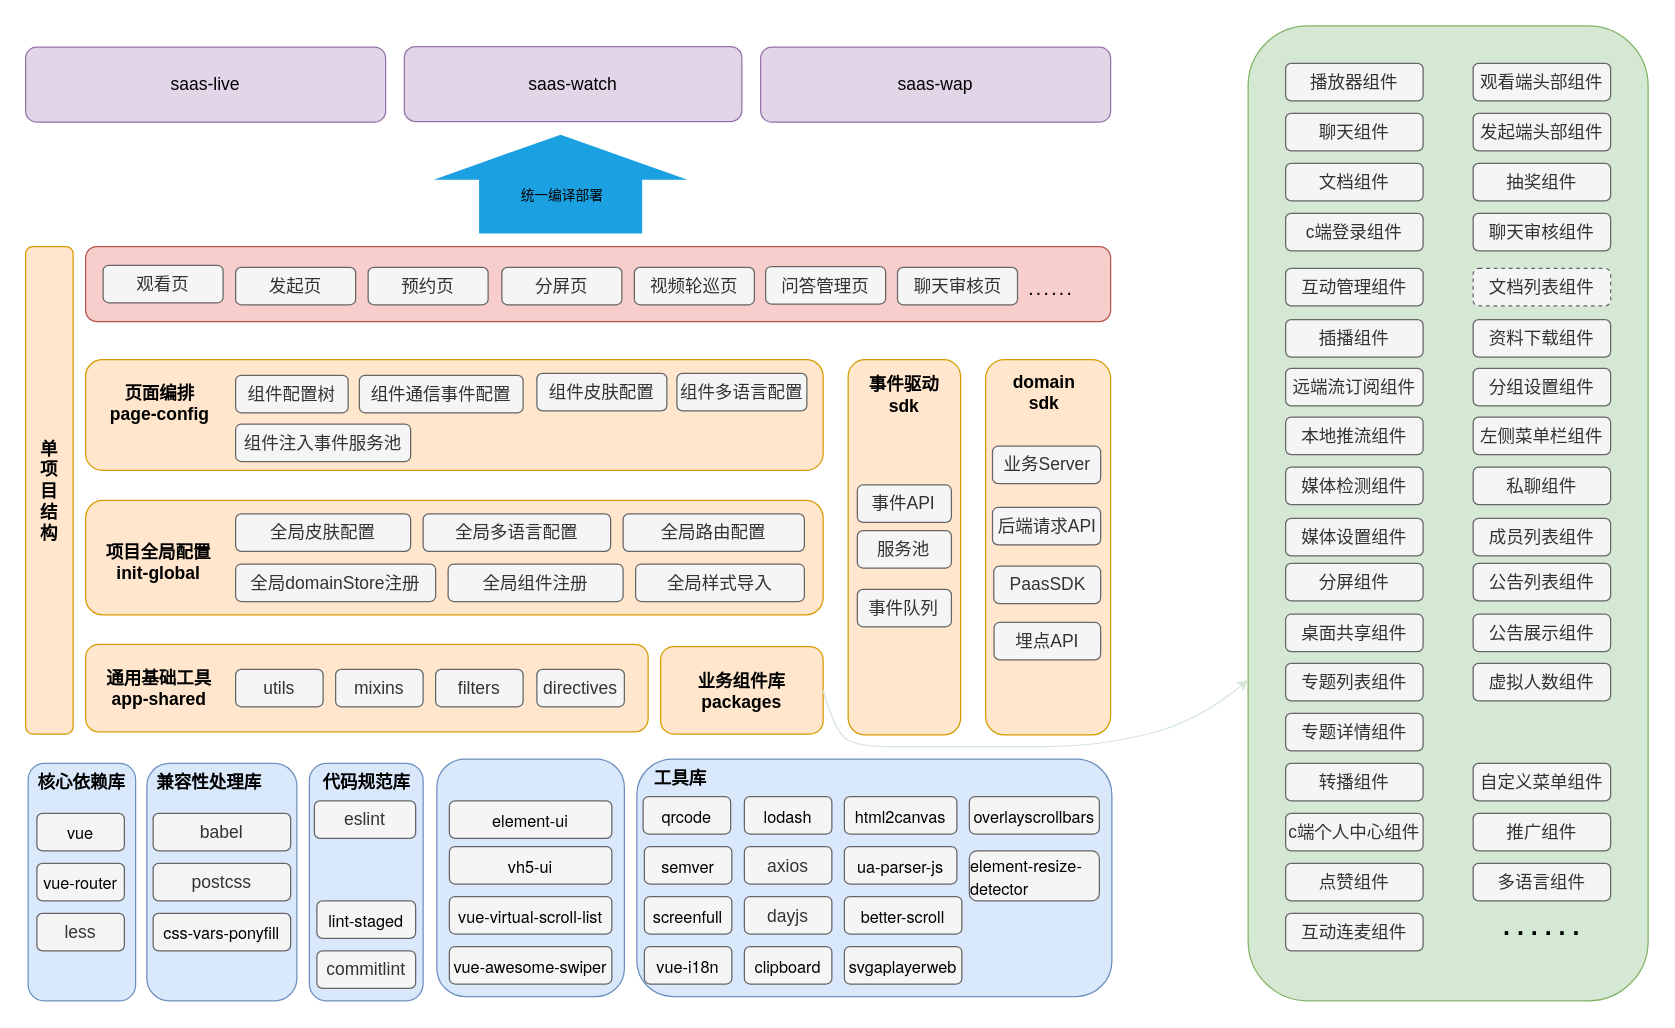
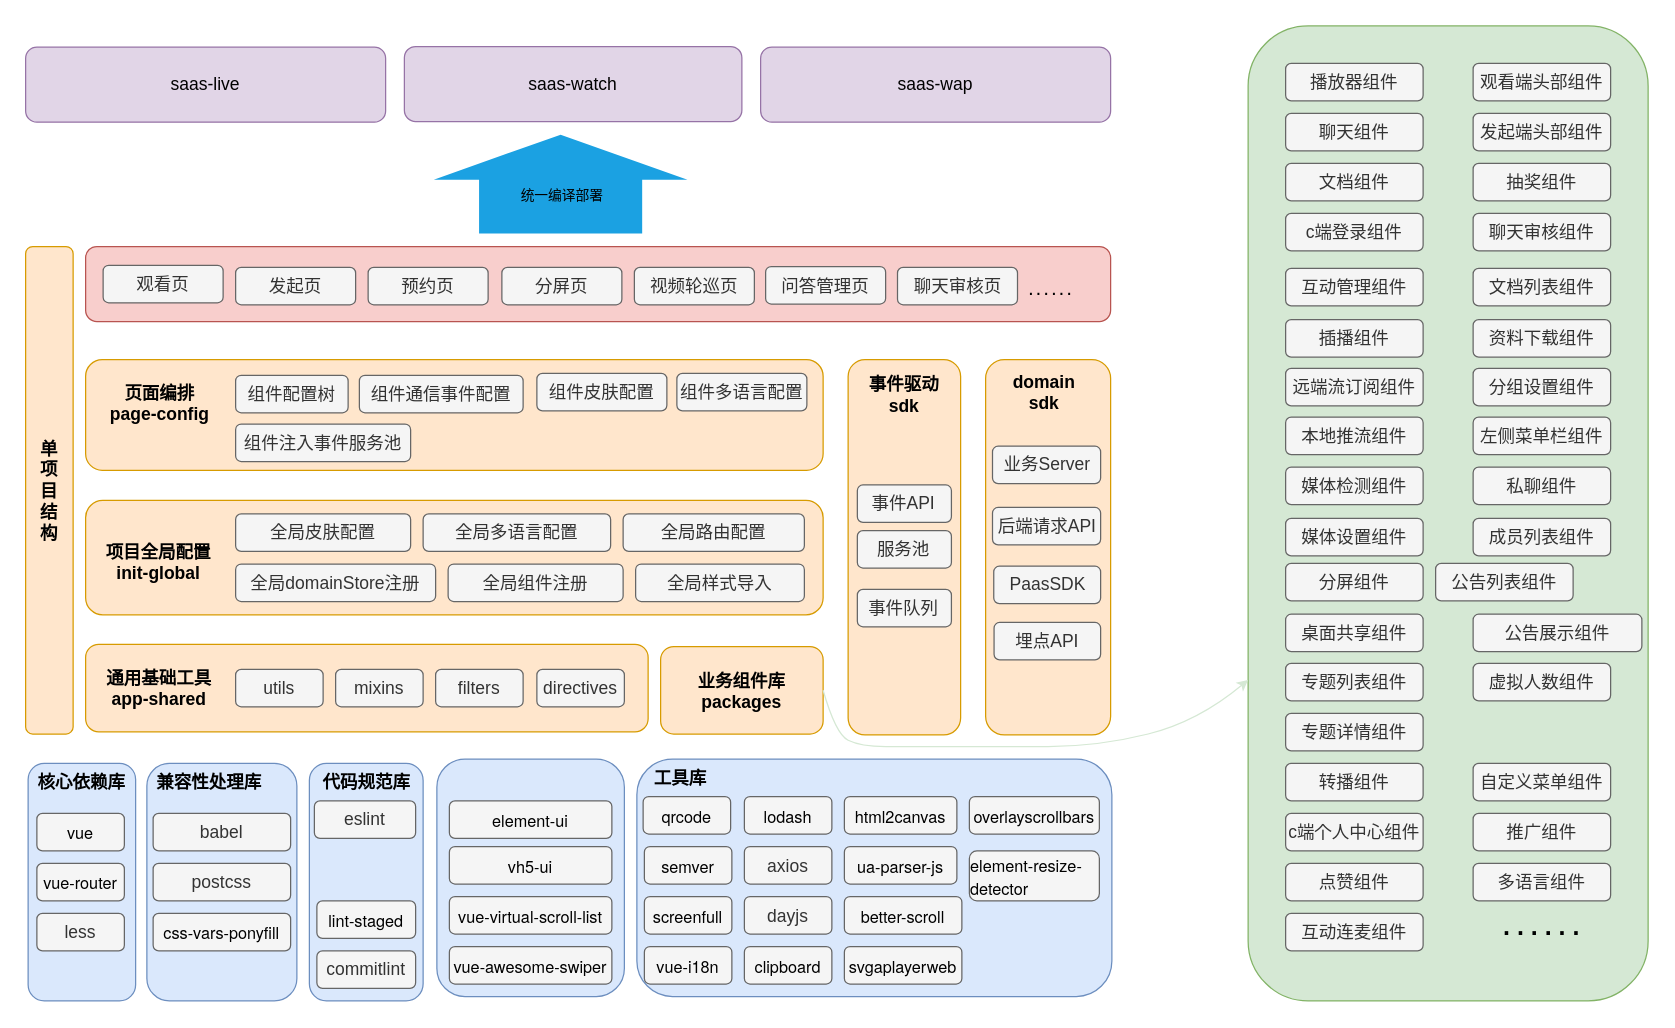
(1542, 287) -> (1542, 287)
(1542, 582) -> (1504, 582)
(1542, 633) -> (1558, 633)
